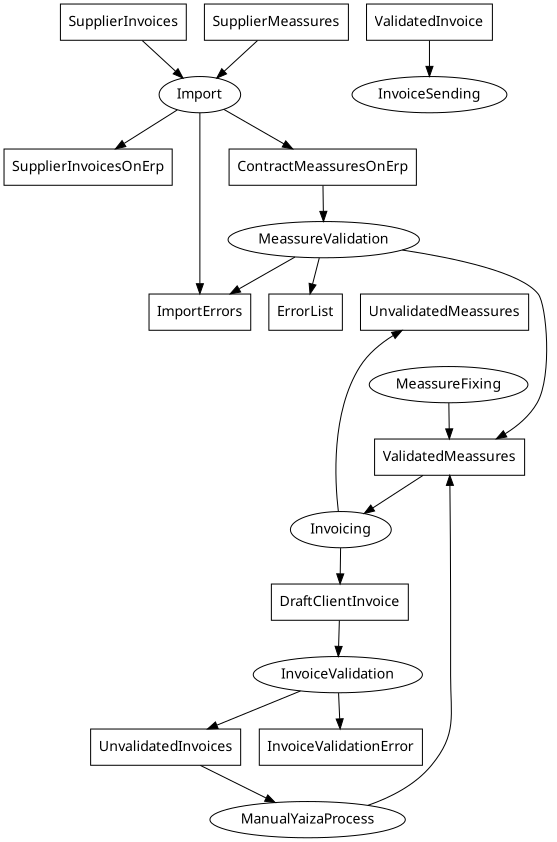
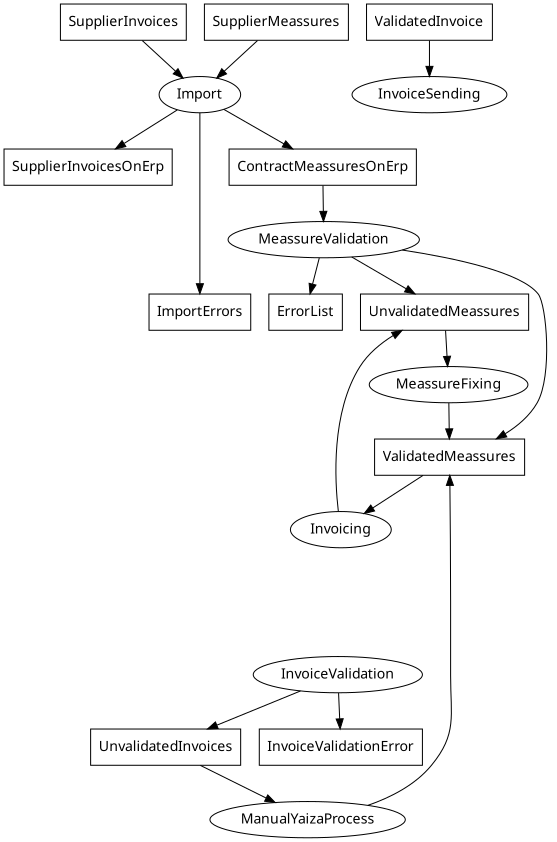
(267, 273) -> (379, 273)
none -> (446, 343)
(340, 602) -> none
